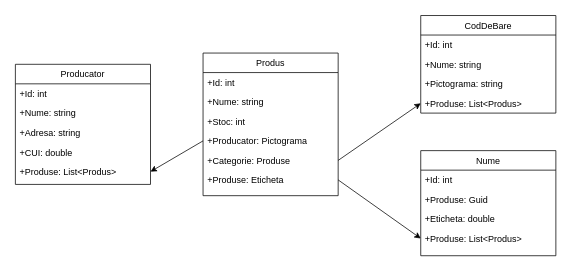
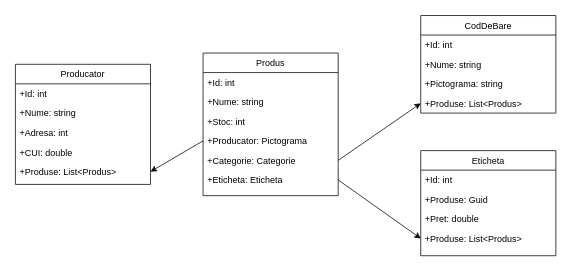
(54, 133) -> (46, 133)
(251, 161) -> (255, 161)
(488, 161) -> (488, 161)
(249, 180) -> (250, 180)
(463, 219) -> (454, 219)
